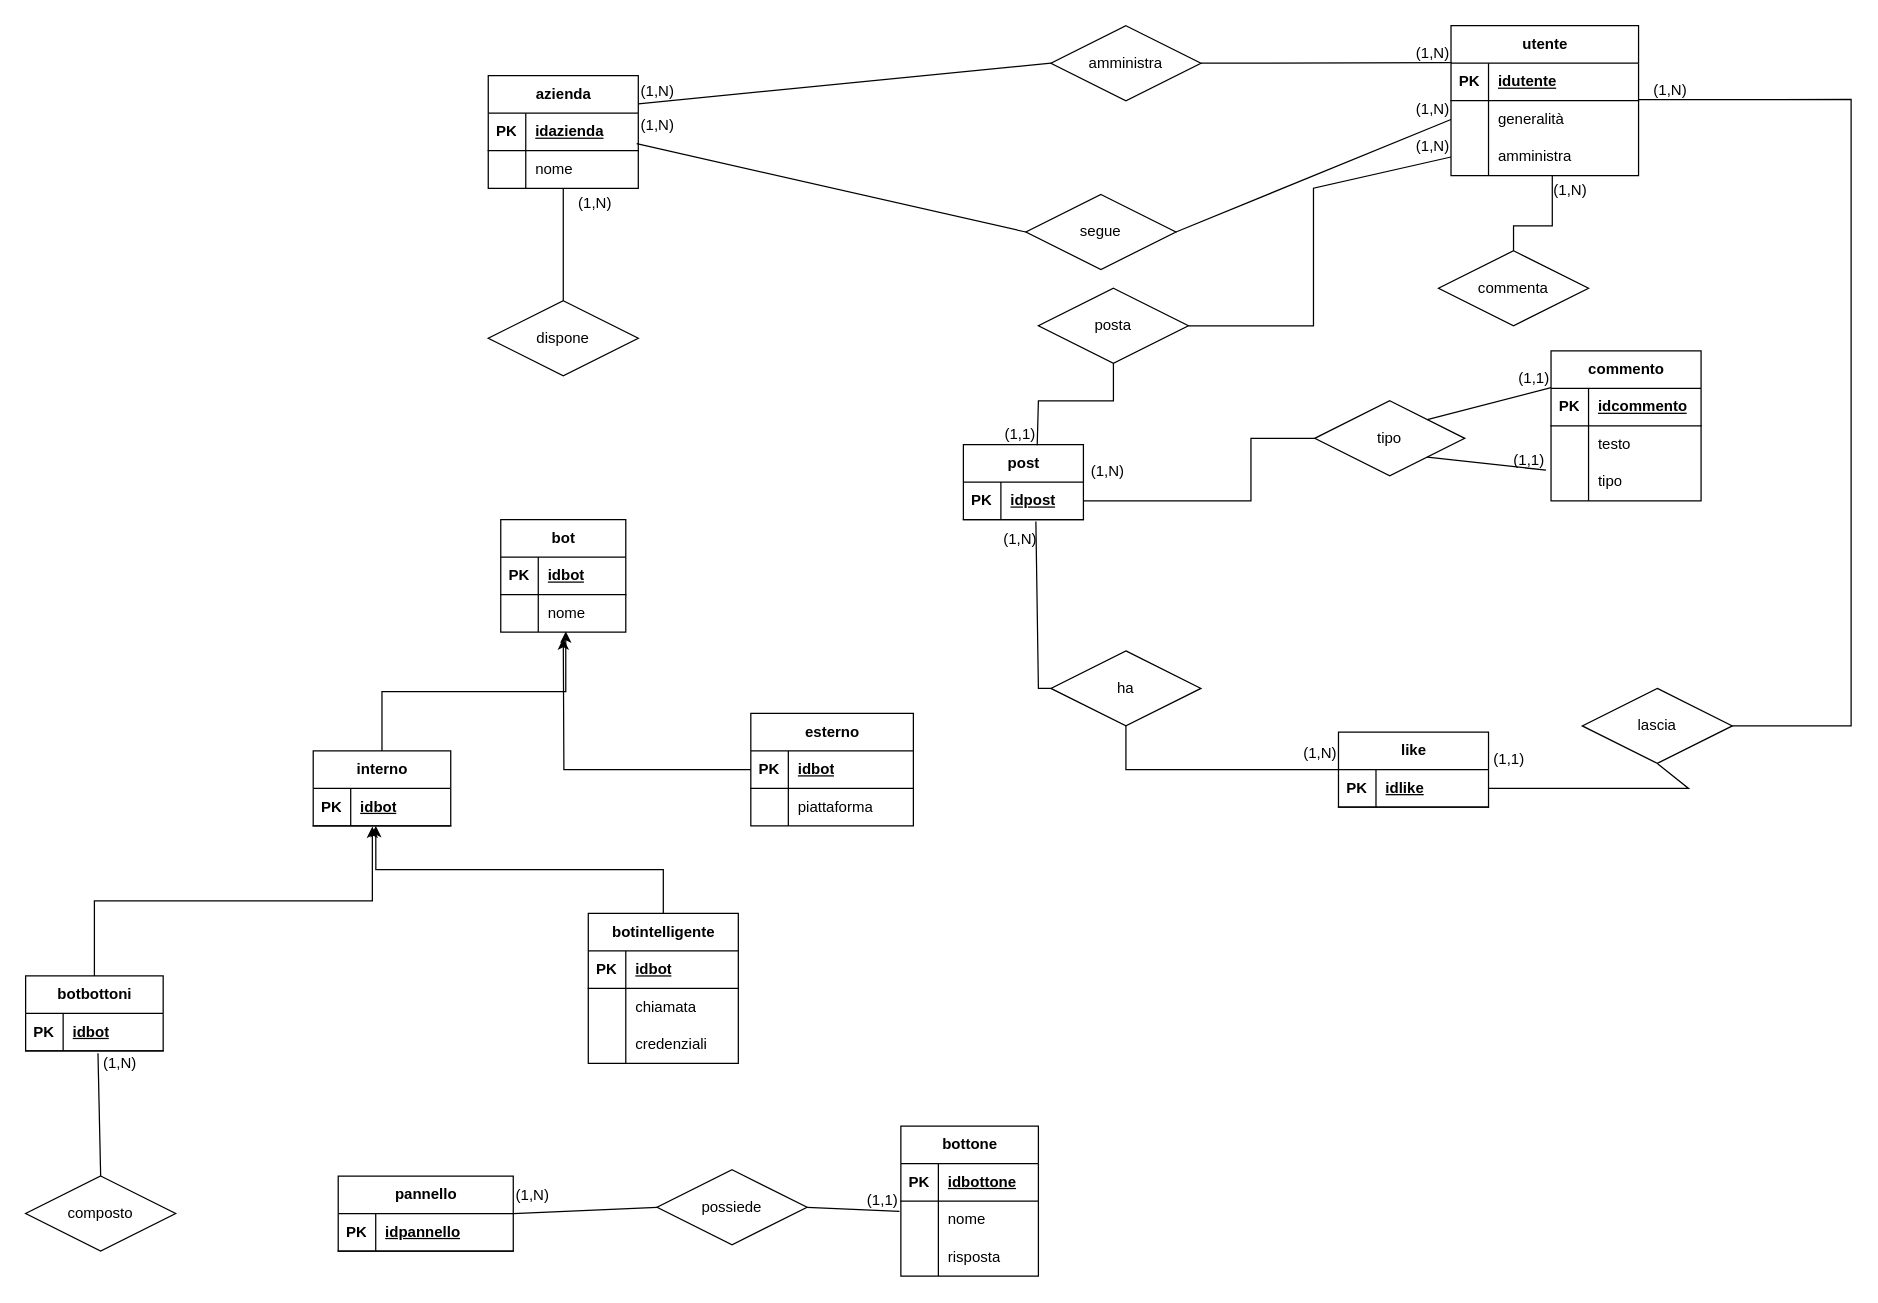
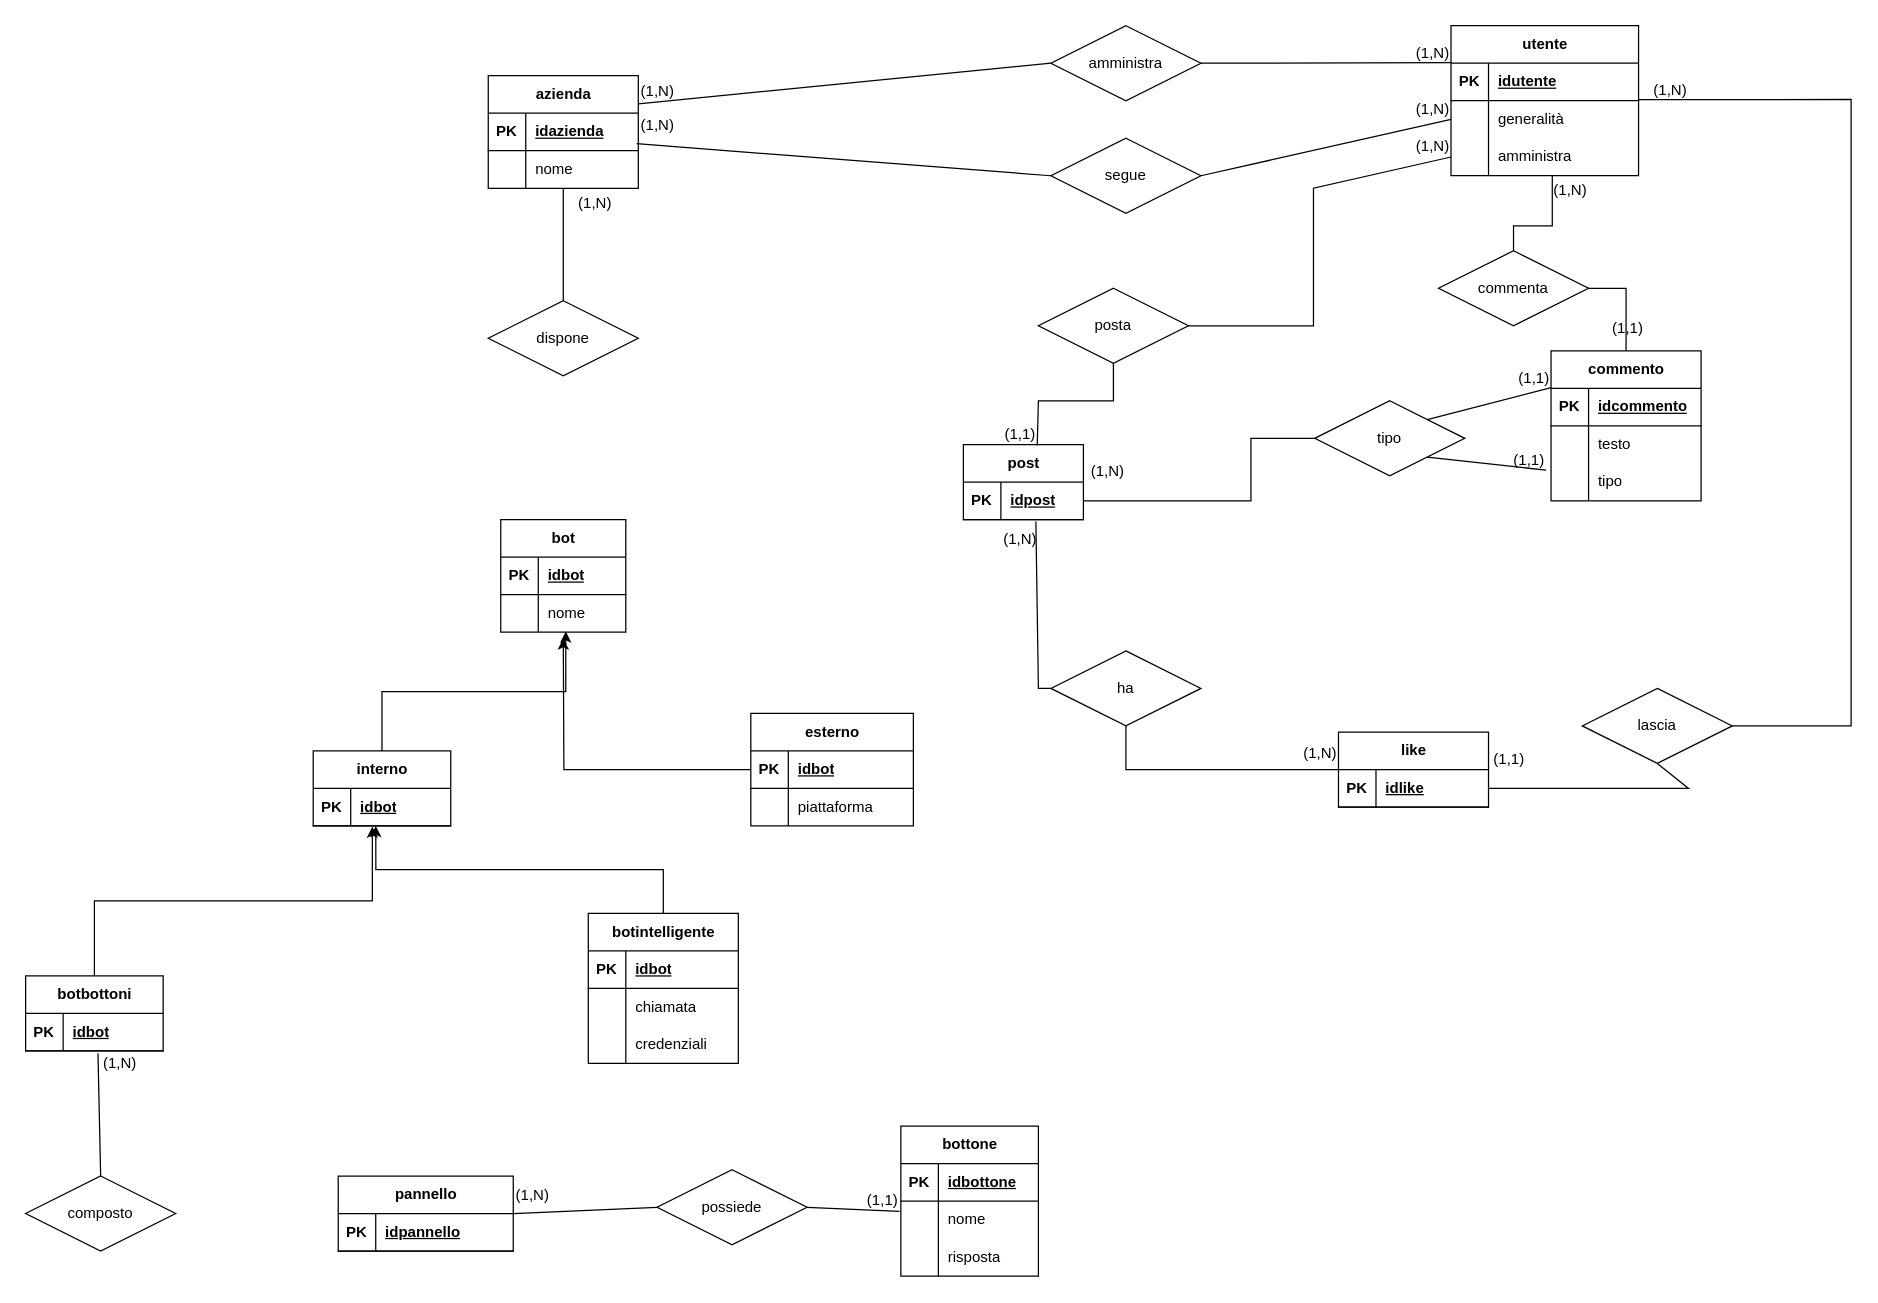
(1101, 232) -> (1126, 176)
none -> (1626, 300)
